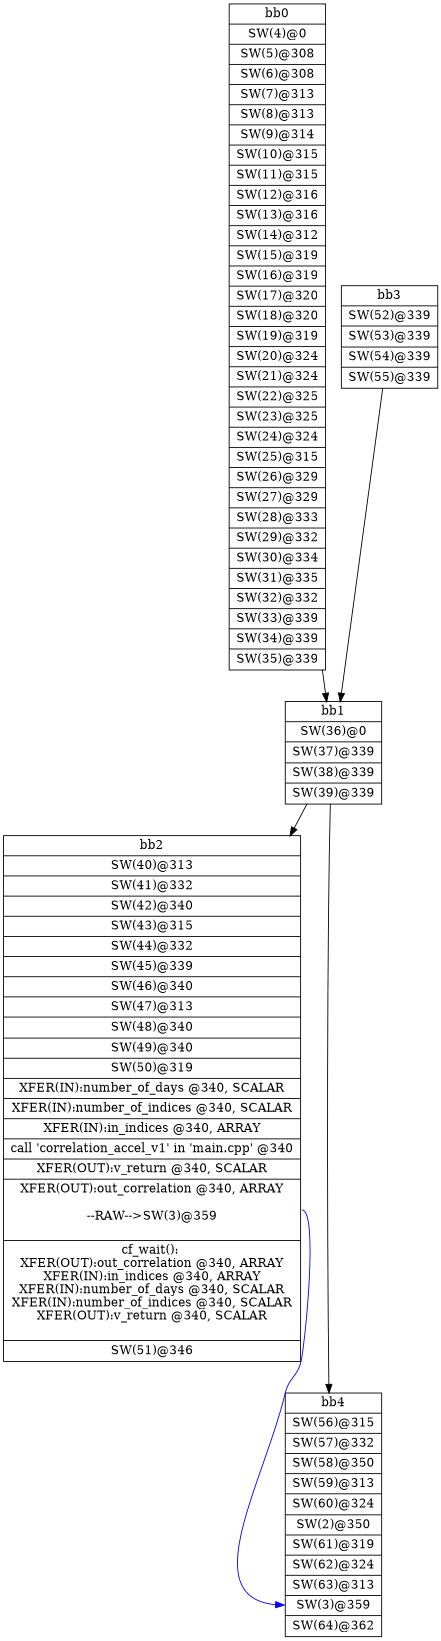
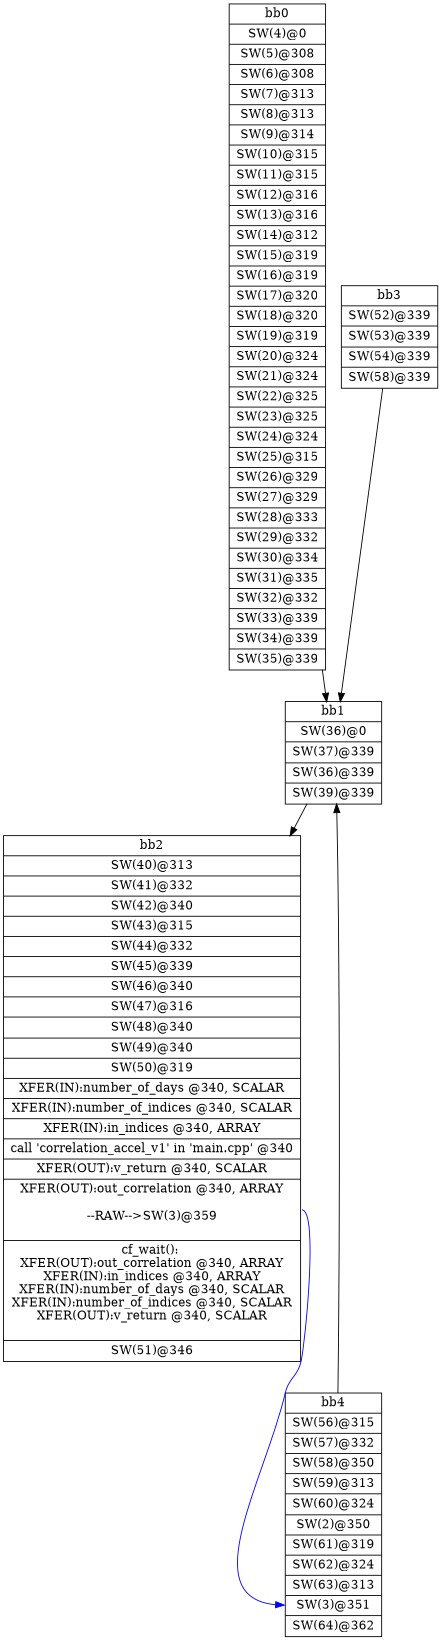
(390, 377) -> (390, 377)
(333, 773) -> (333, 773)
(152, 1007) -> (152, 1007)
(328, 1094) -> (339, 1103)
(333, 1605) -> (333, 1605)
